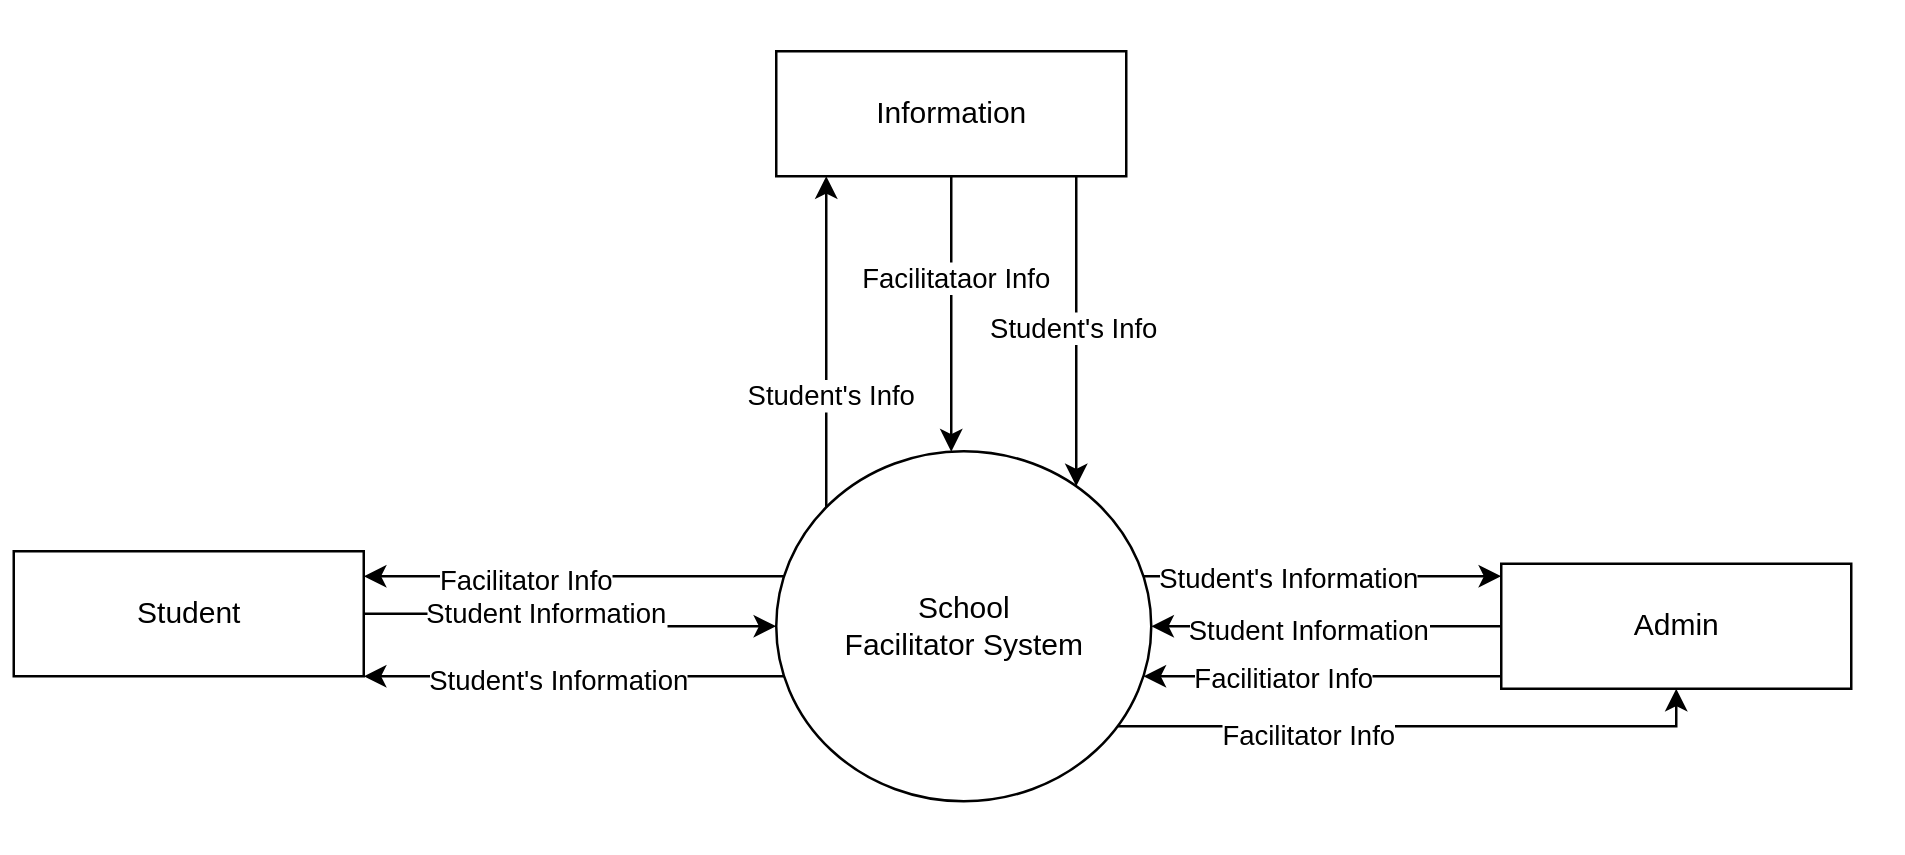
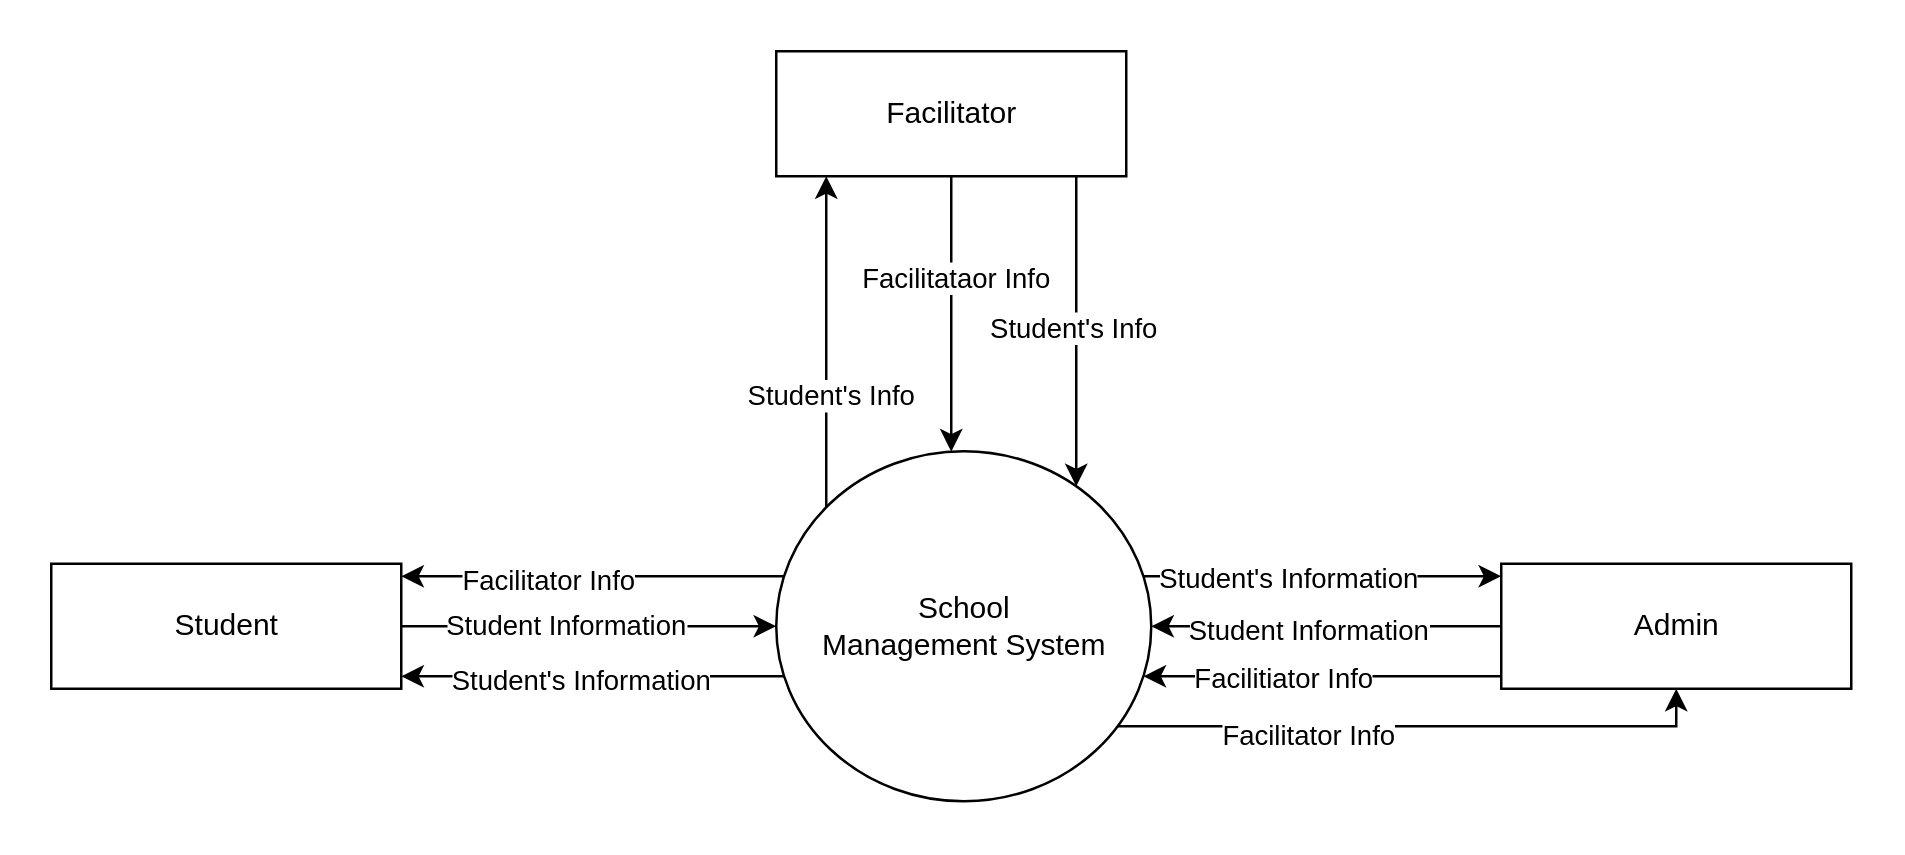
(953, 114) -> (953, 114)
(189, 614) -> (226, 626)
(965, 626) -> (965, 626)
